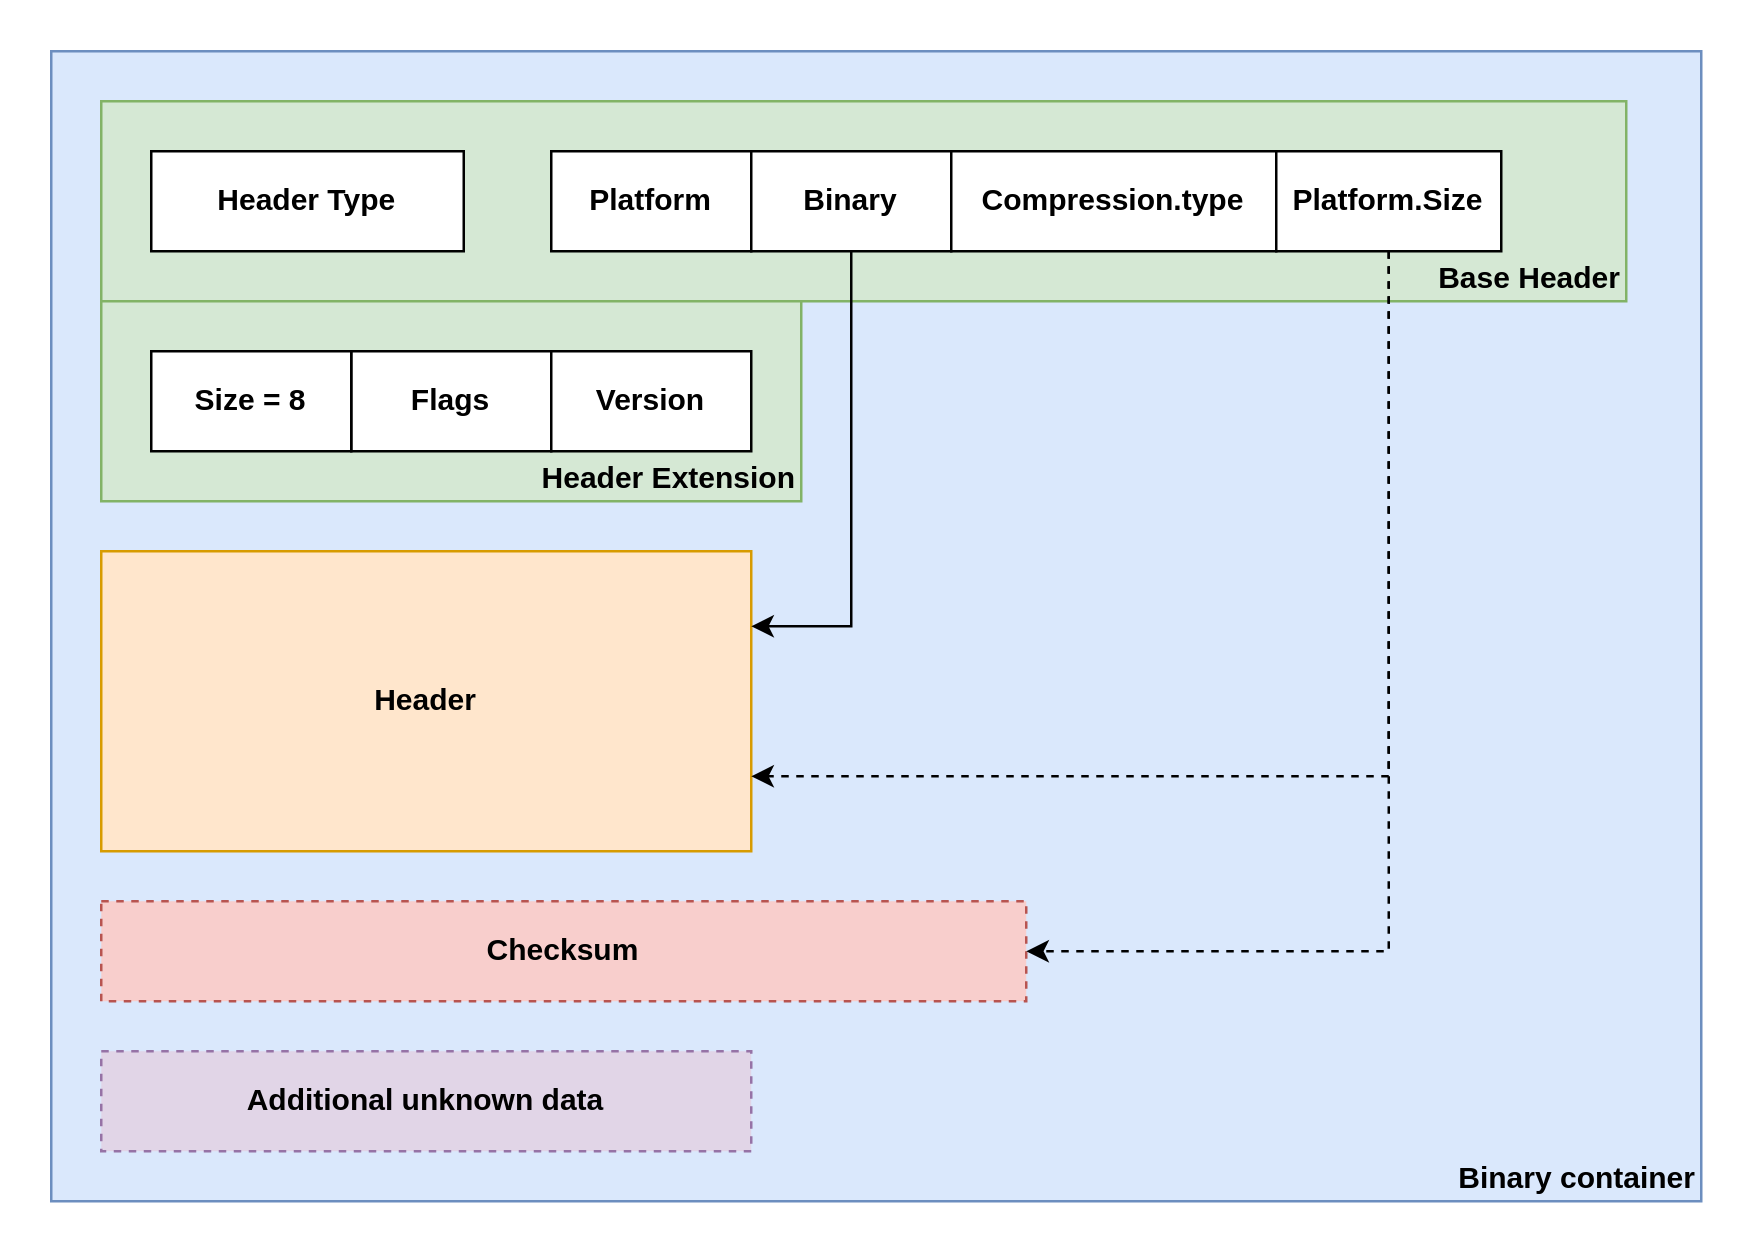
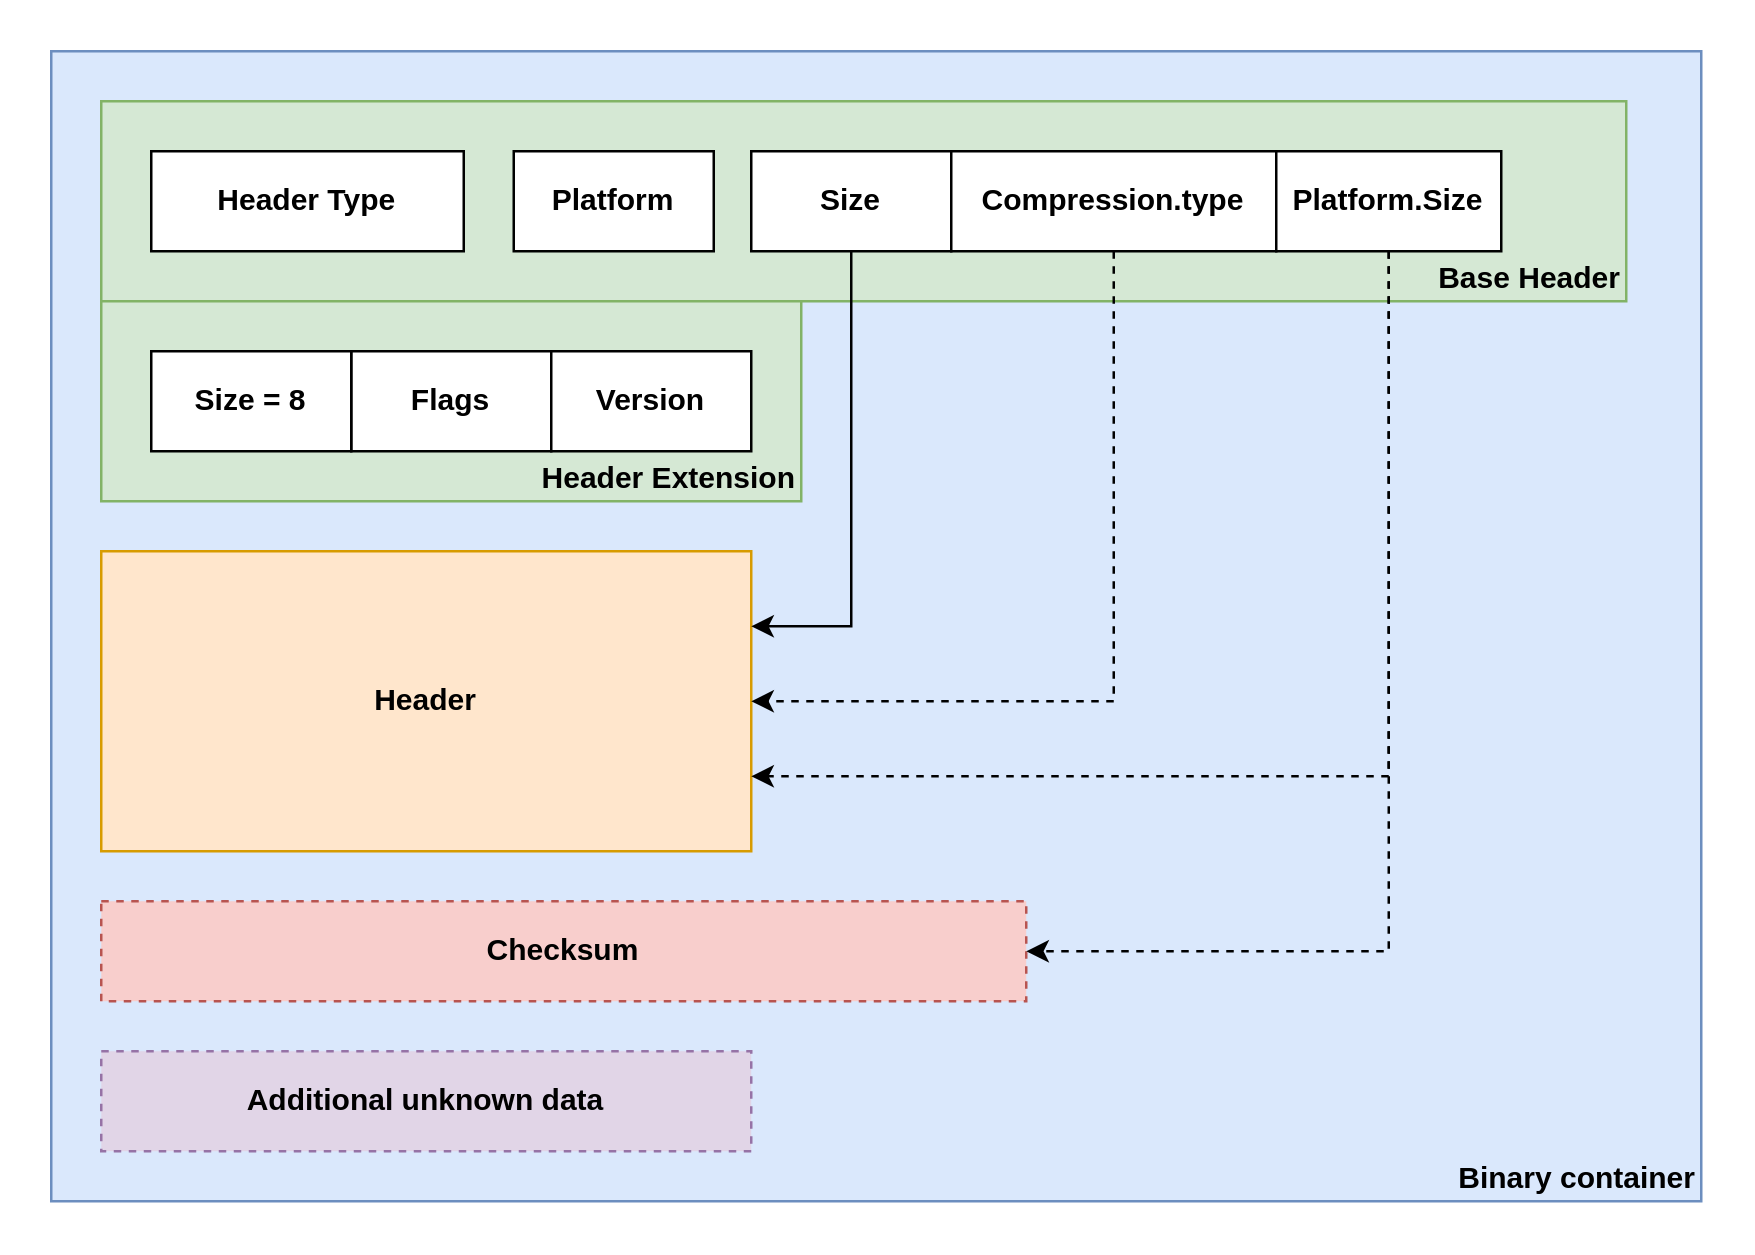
(651, 201) -> (614, 201)
(851, 201) -> (851, 201)
none -> (1114, 649)
